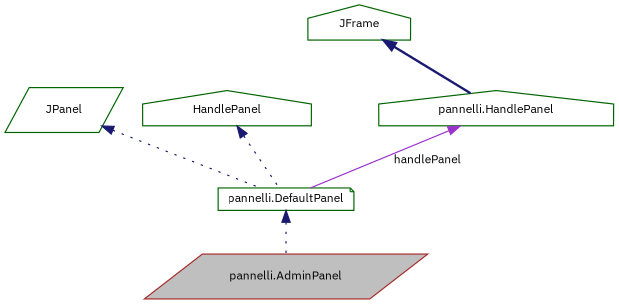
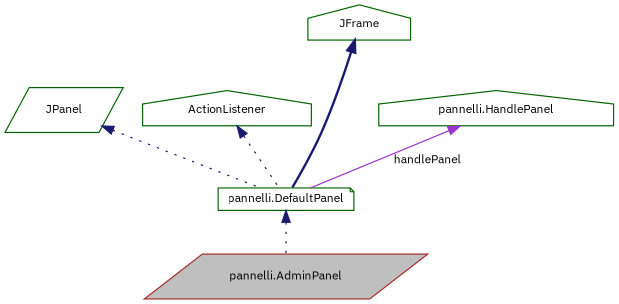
(432, 70) -> (326, 122)
(227, 110) -> (227, 110)
